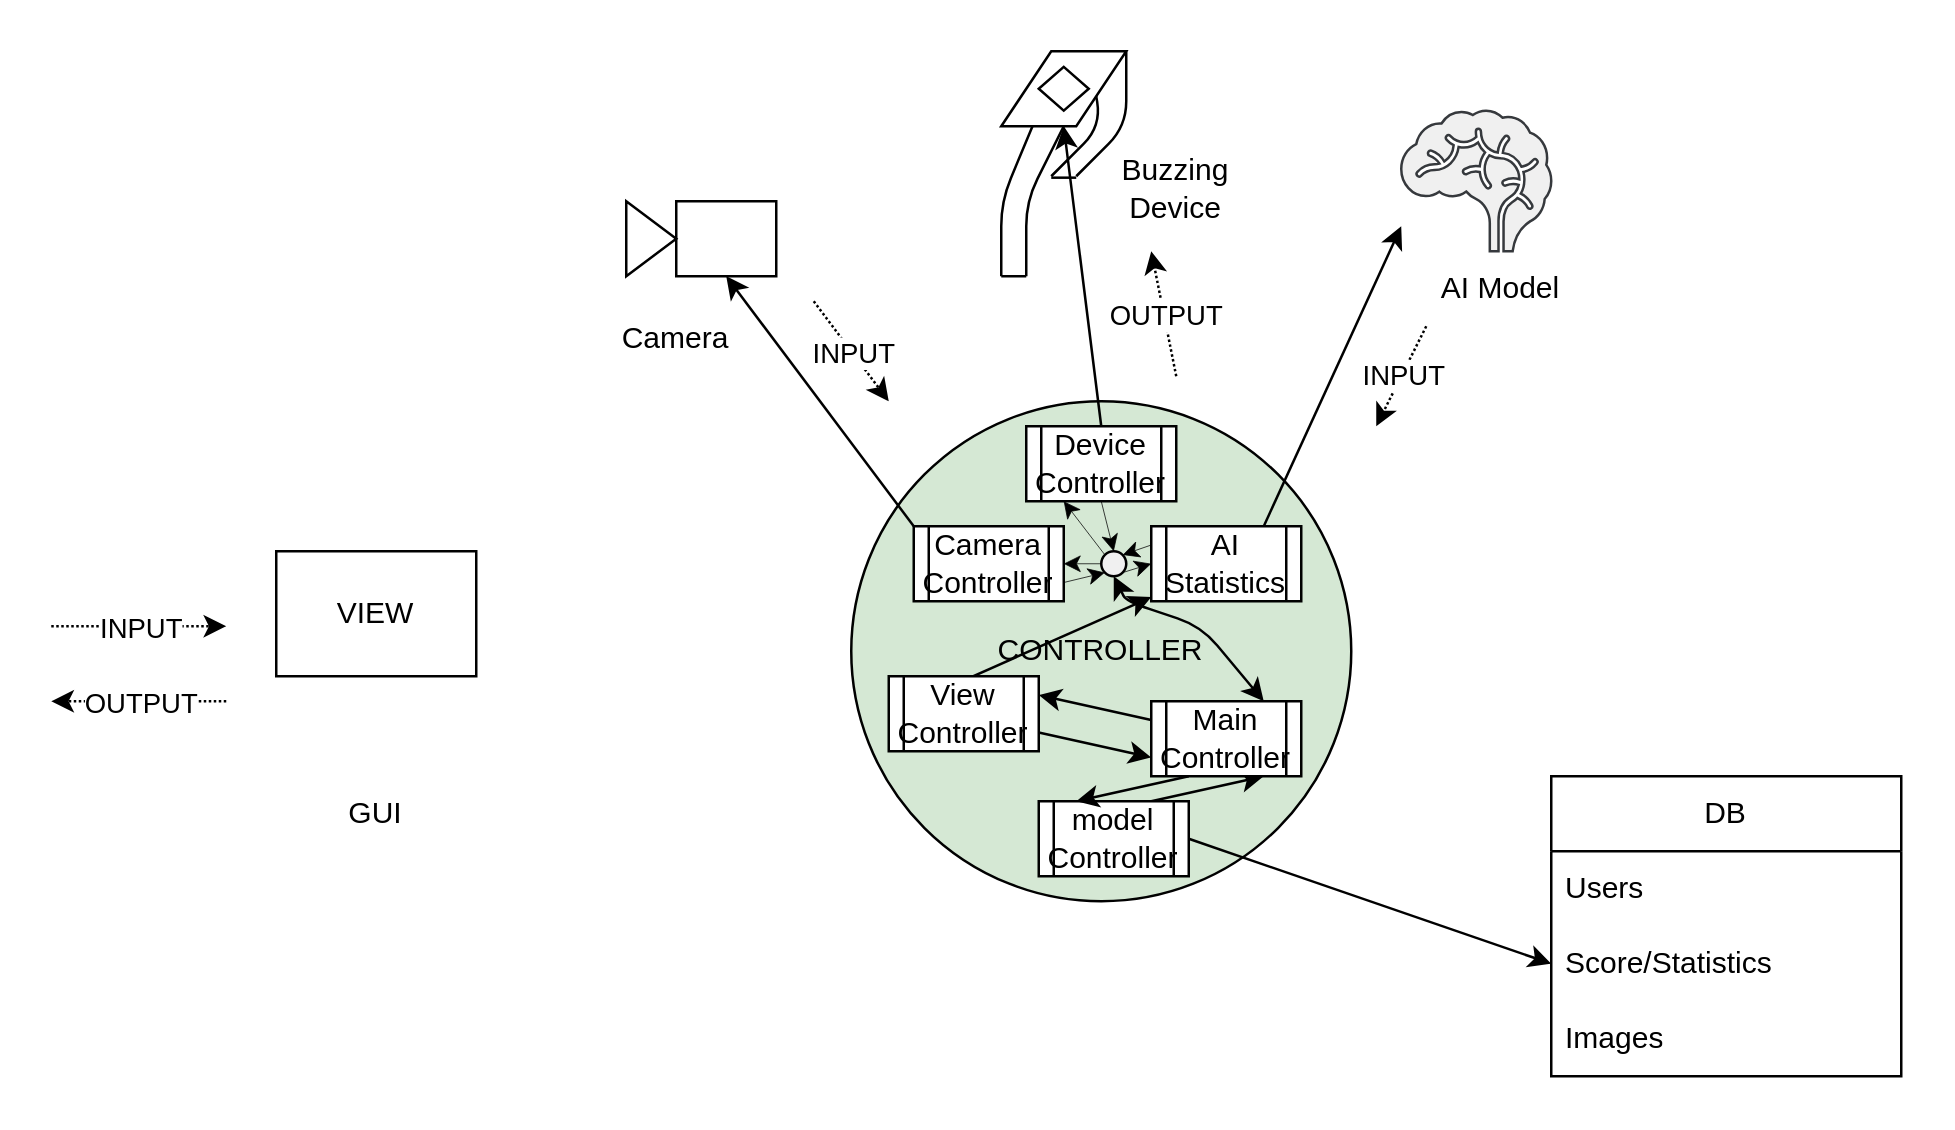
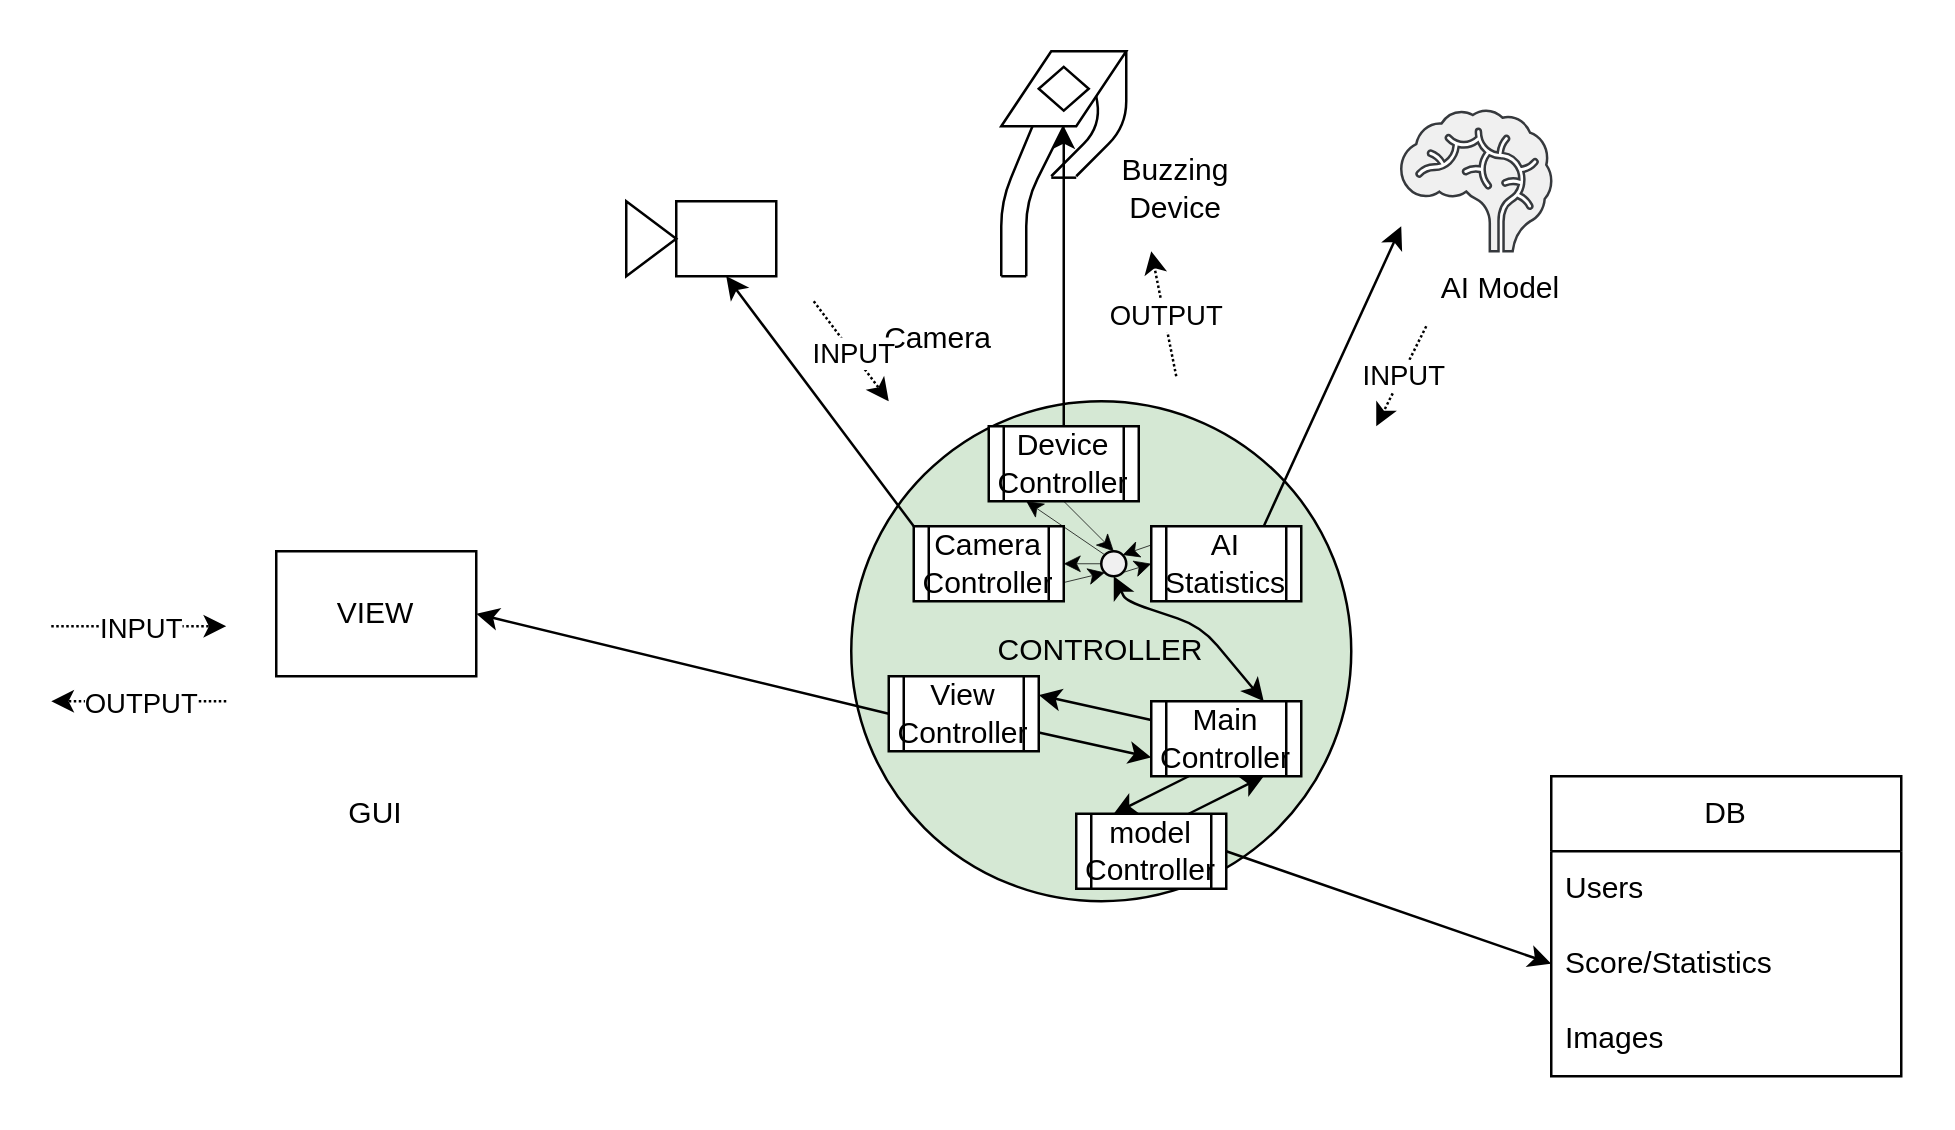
(676, 339) -> (939, 339)
(1101, 464) -> (1064, 464)
(1053, 641) -> (690, 666)
(1114, 839) -> (1151, 851)
